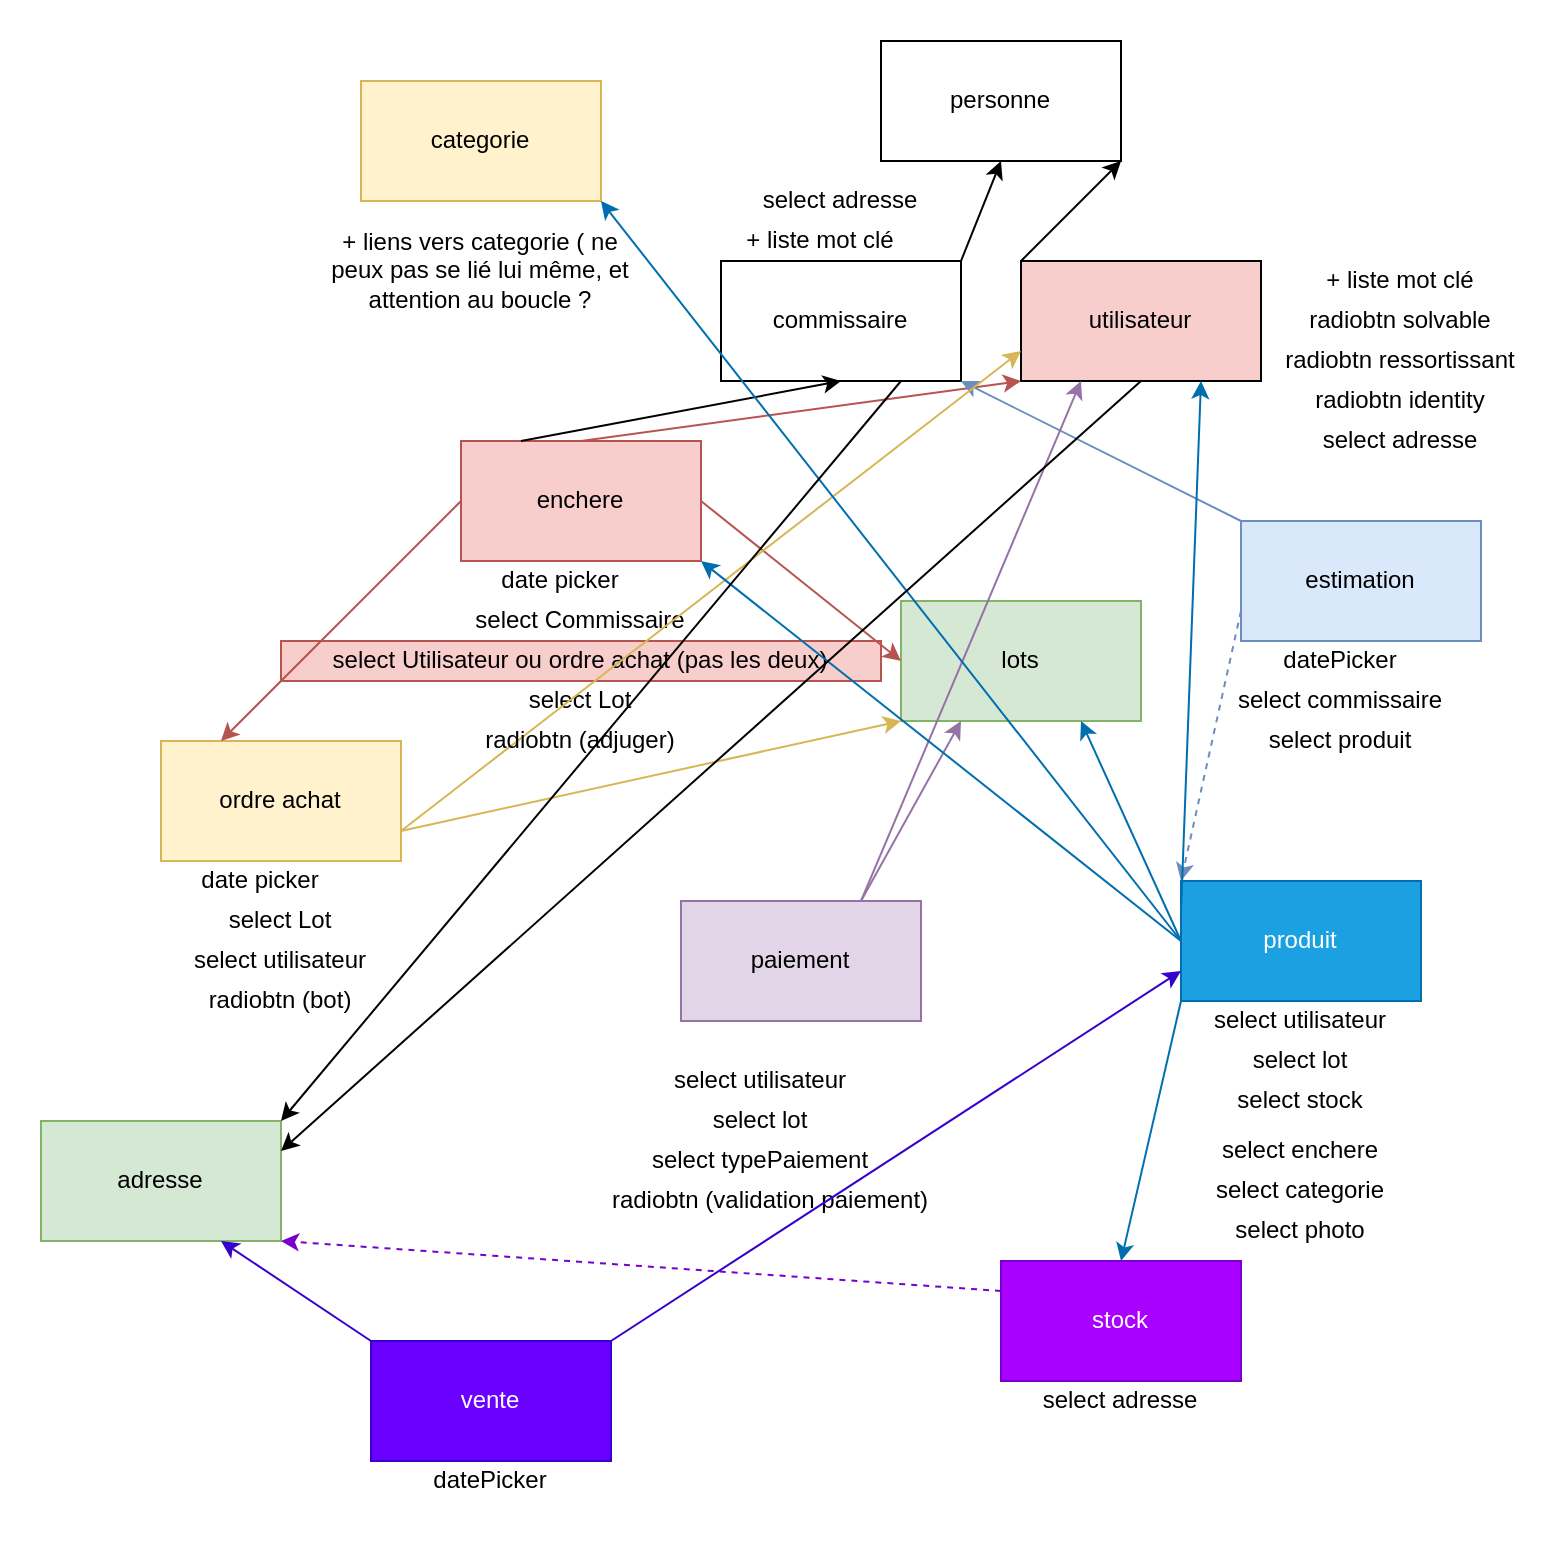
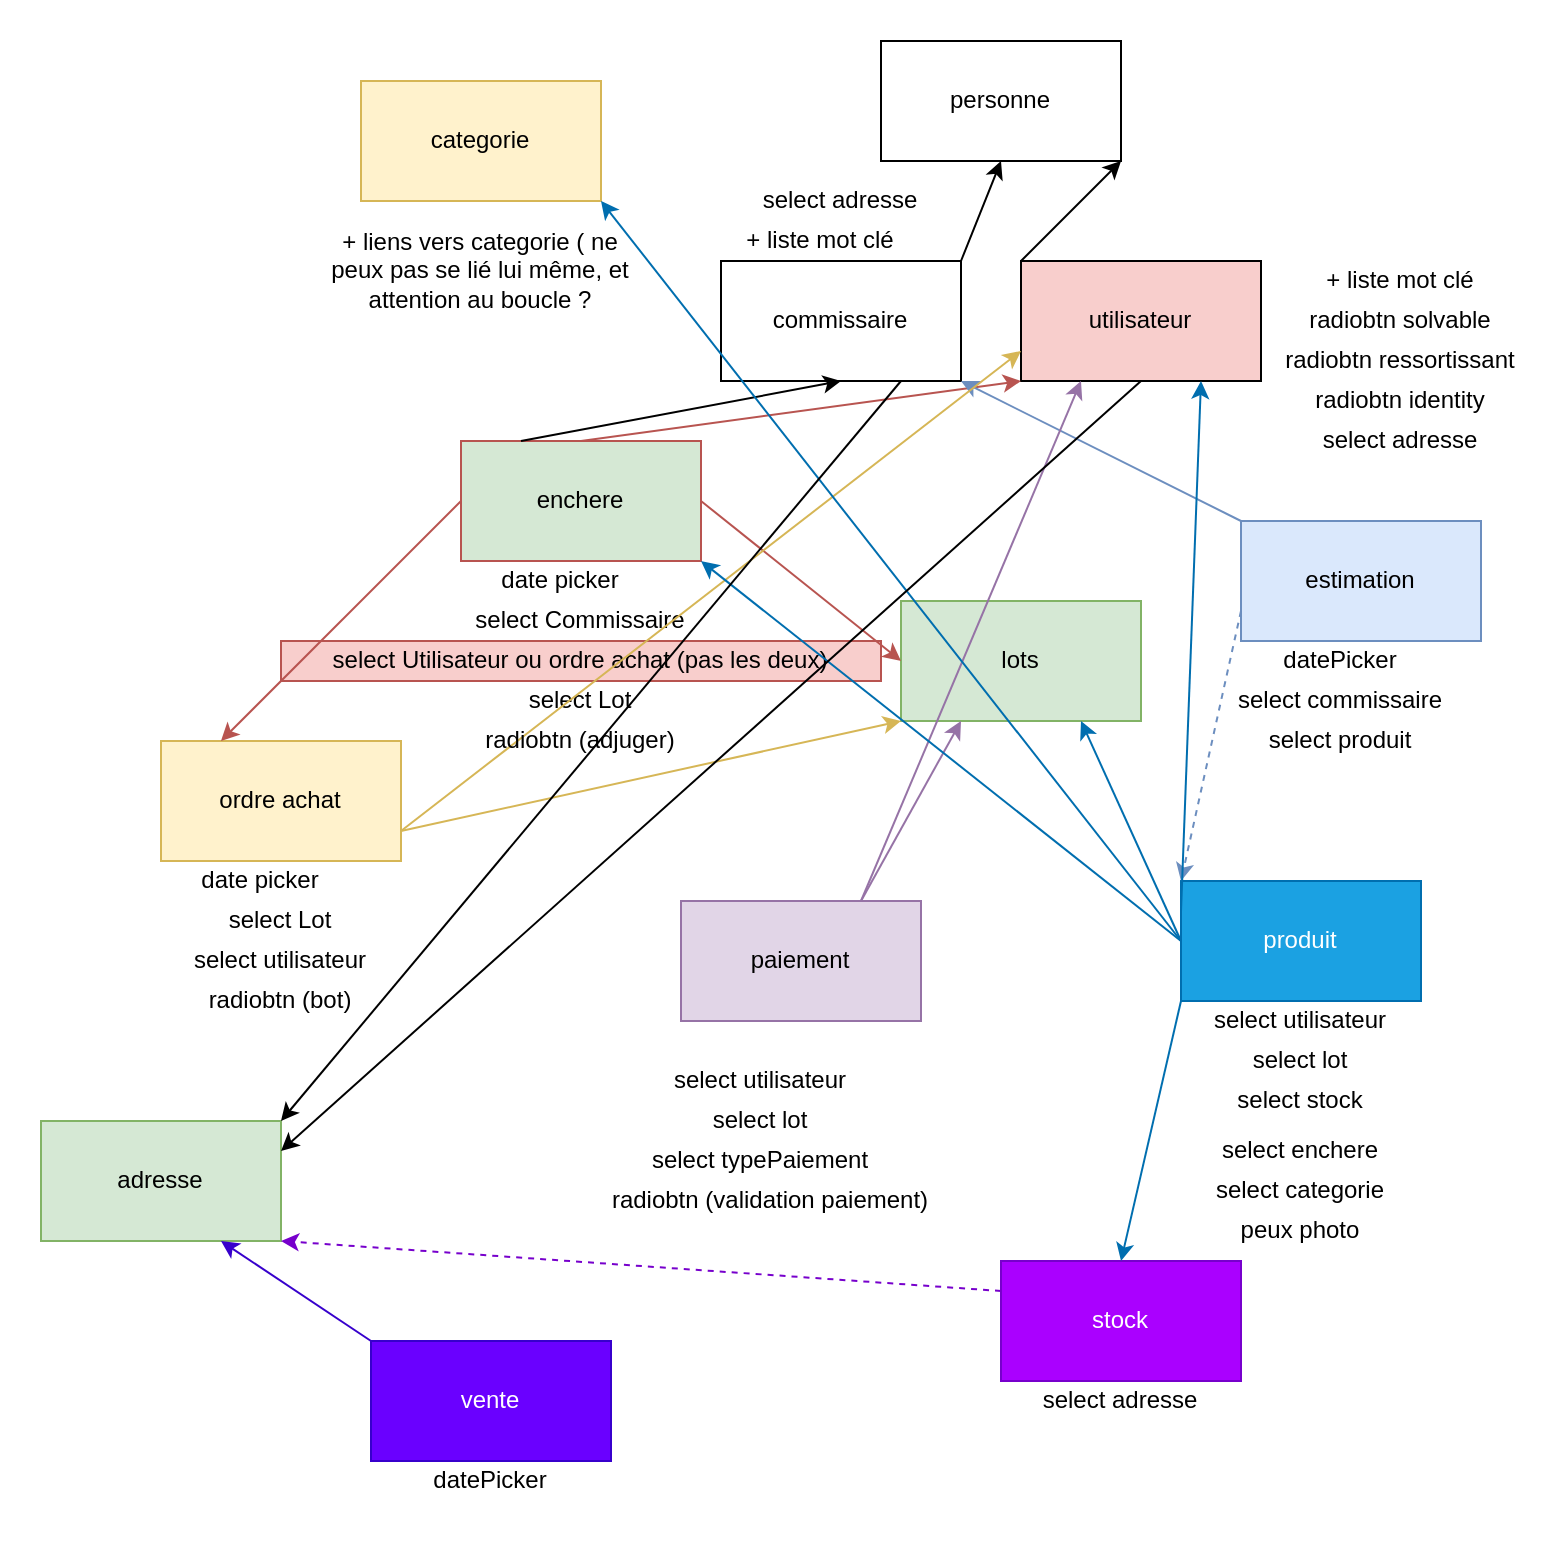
(581, 501) -> (581, 501)
(946, 1123) -> none
(1301, 1231) -> (1301, 1231)
